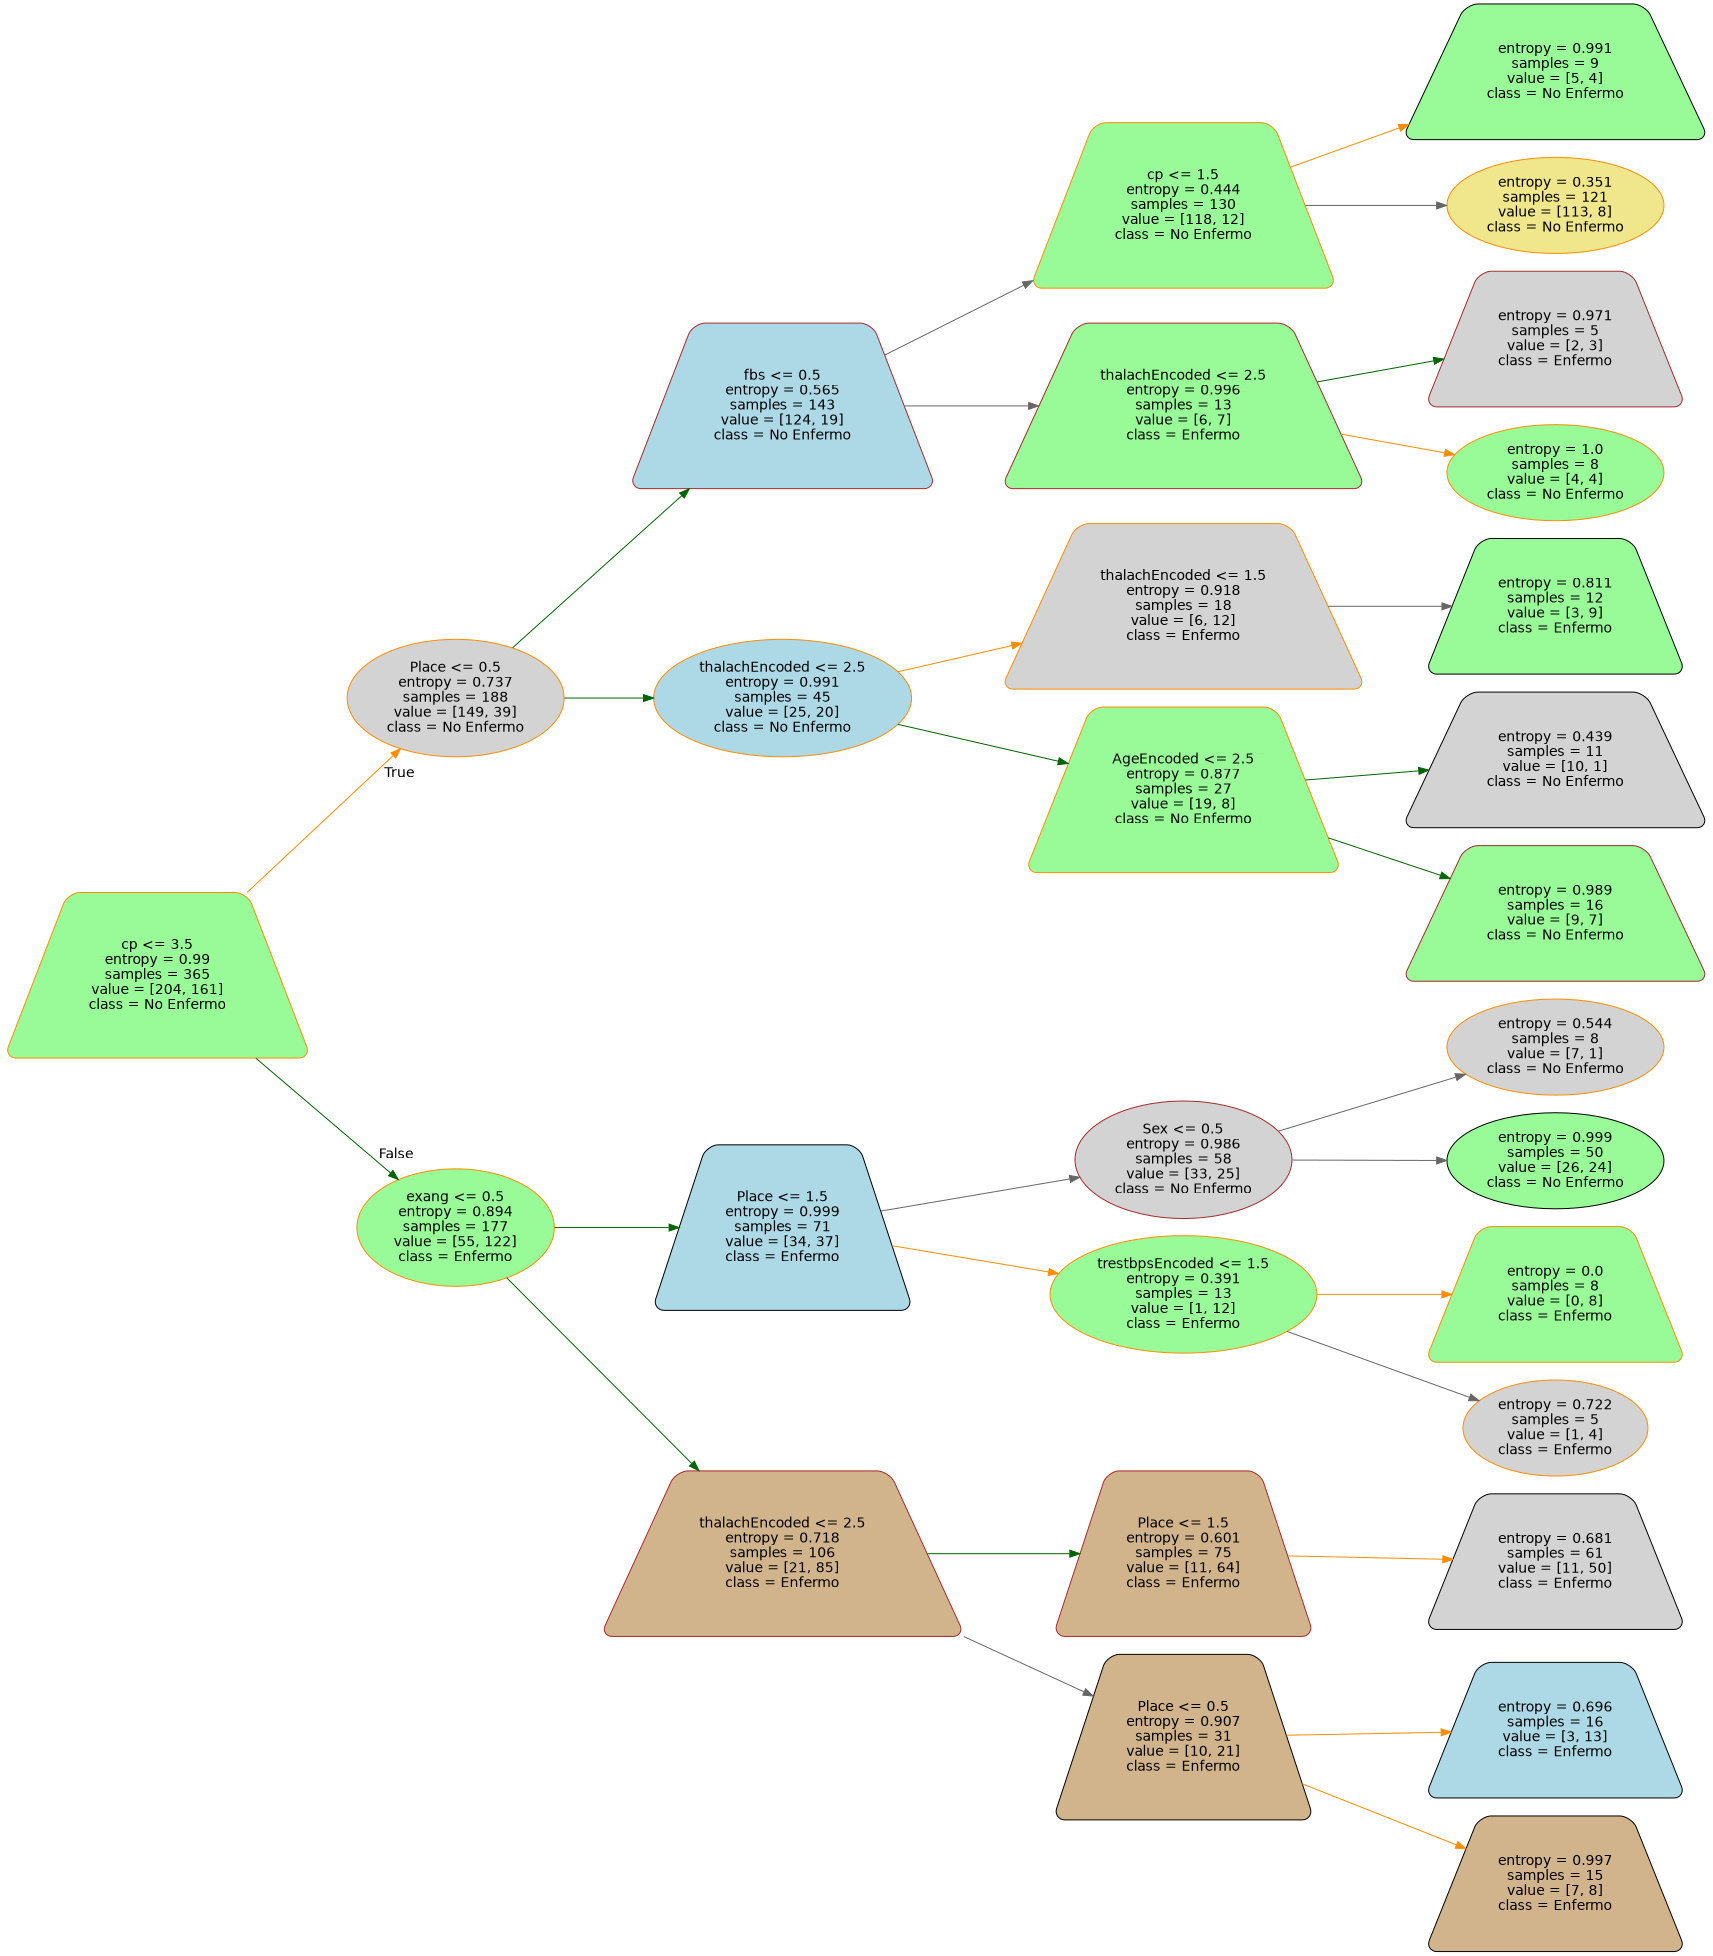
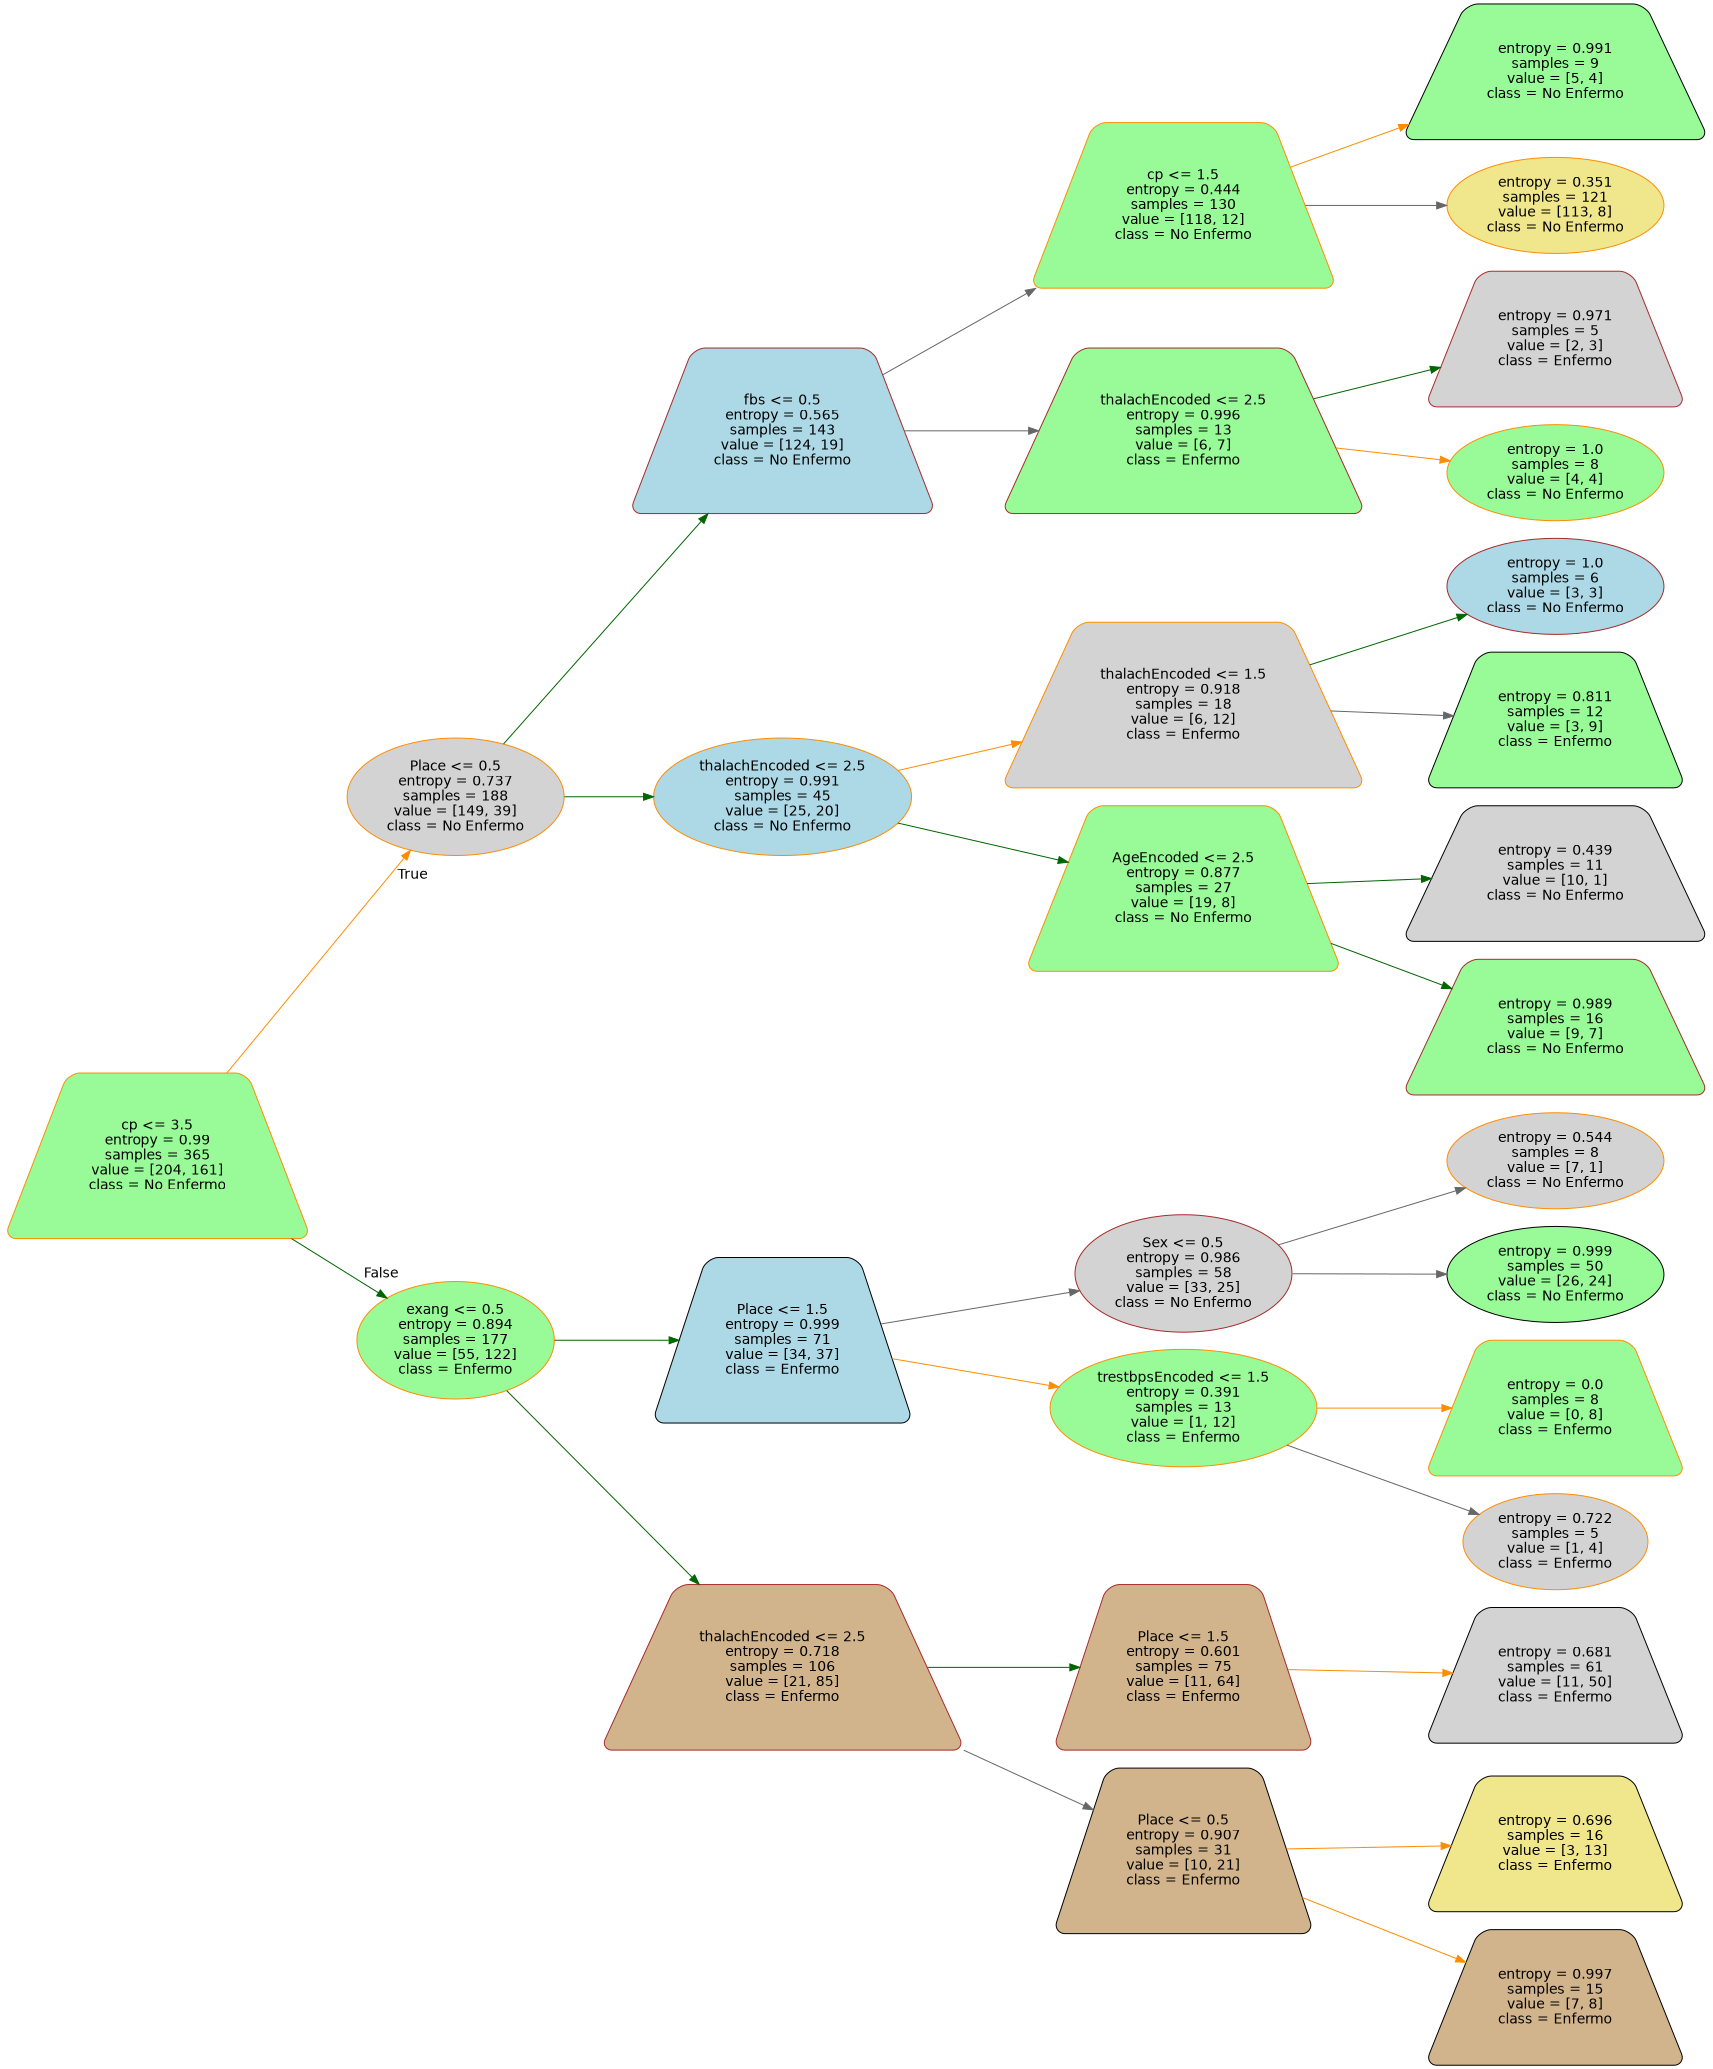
none -> (1555, 586)
(1555, 1730) -> (1555, 1844)
